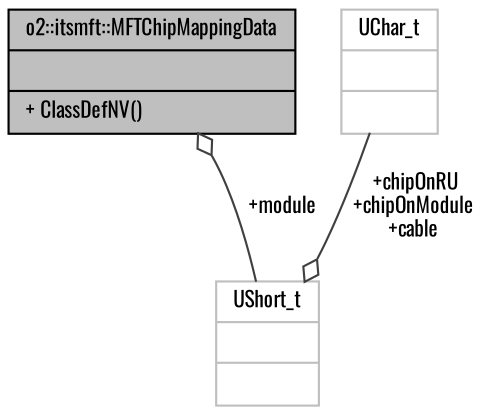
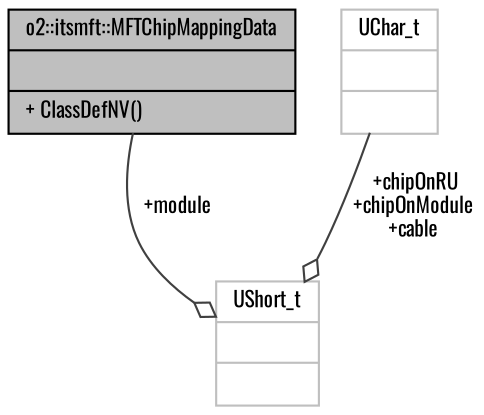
(238, 217) -> (134, 229)
